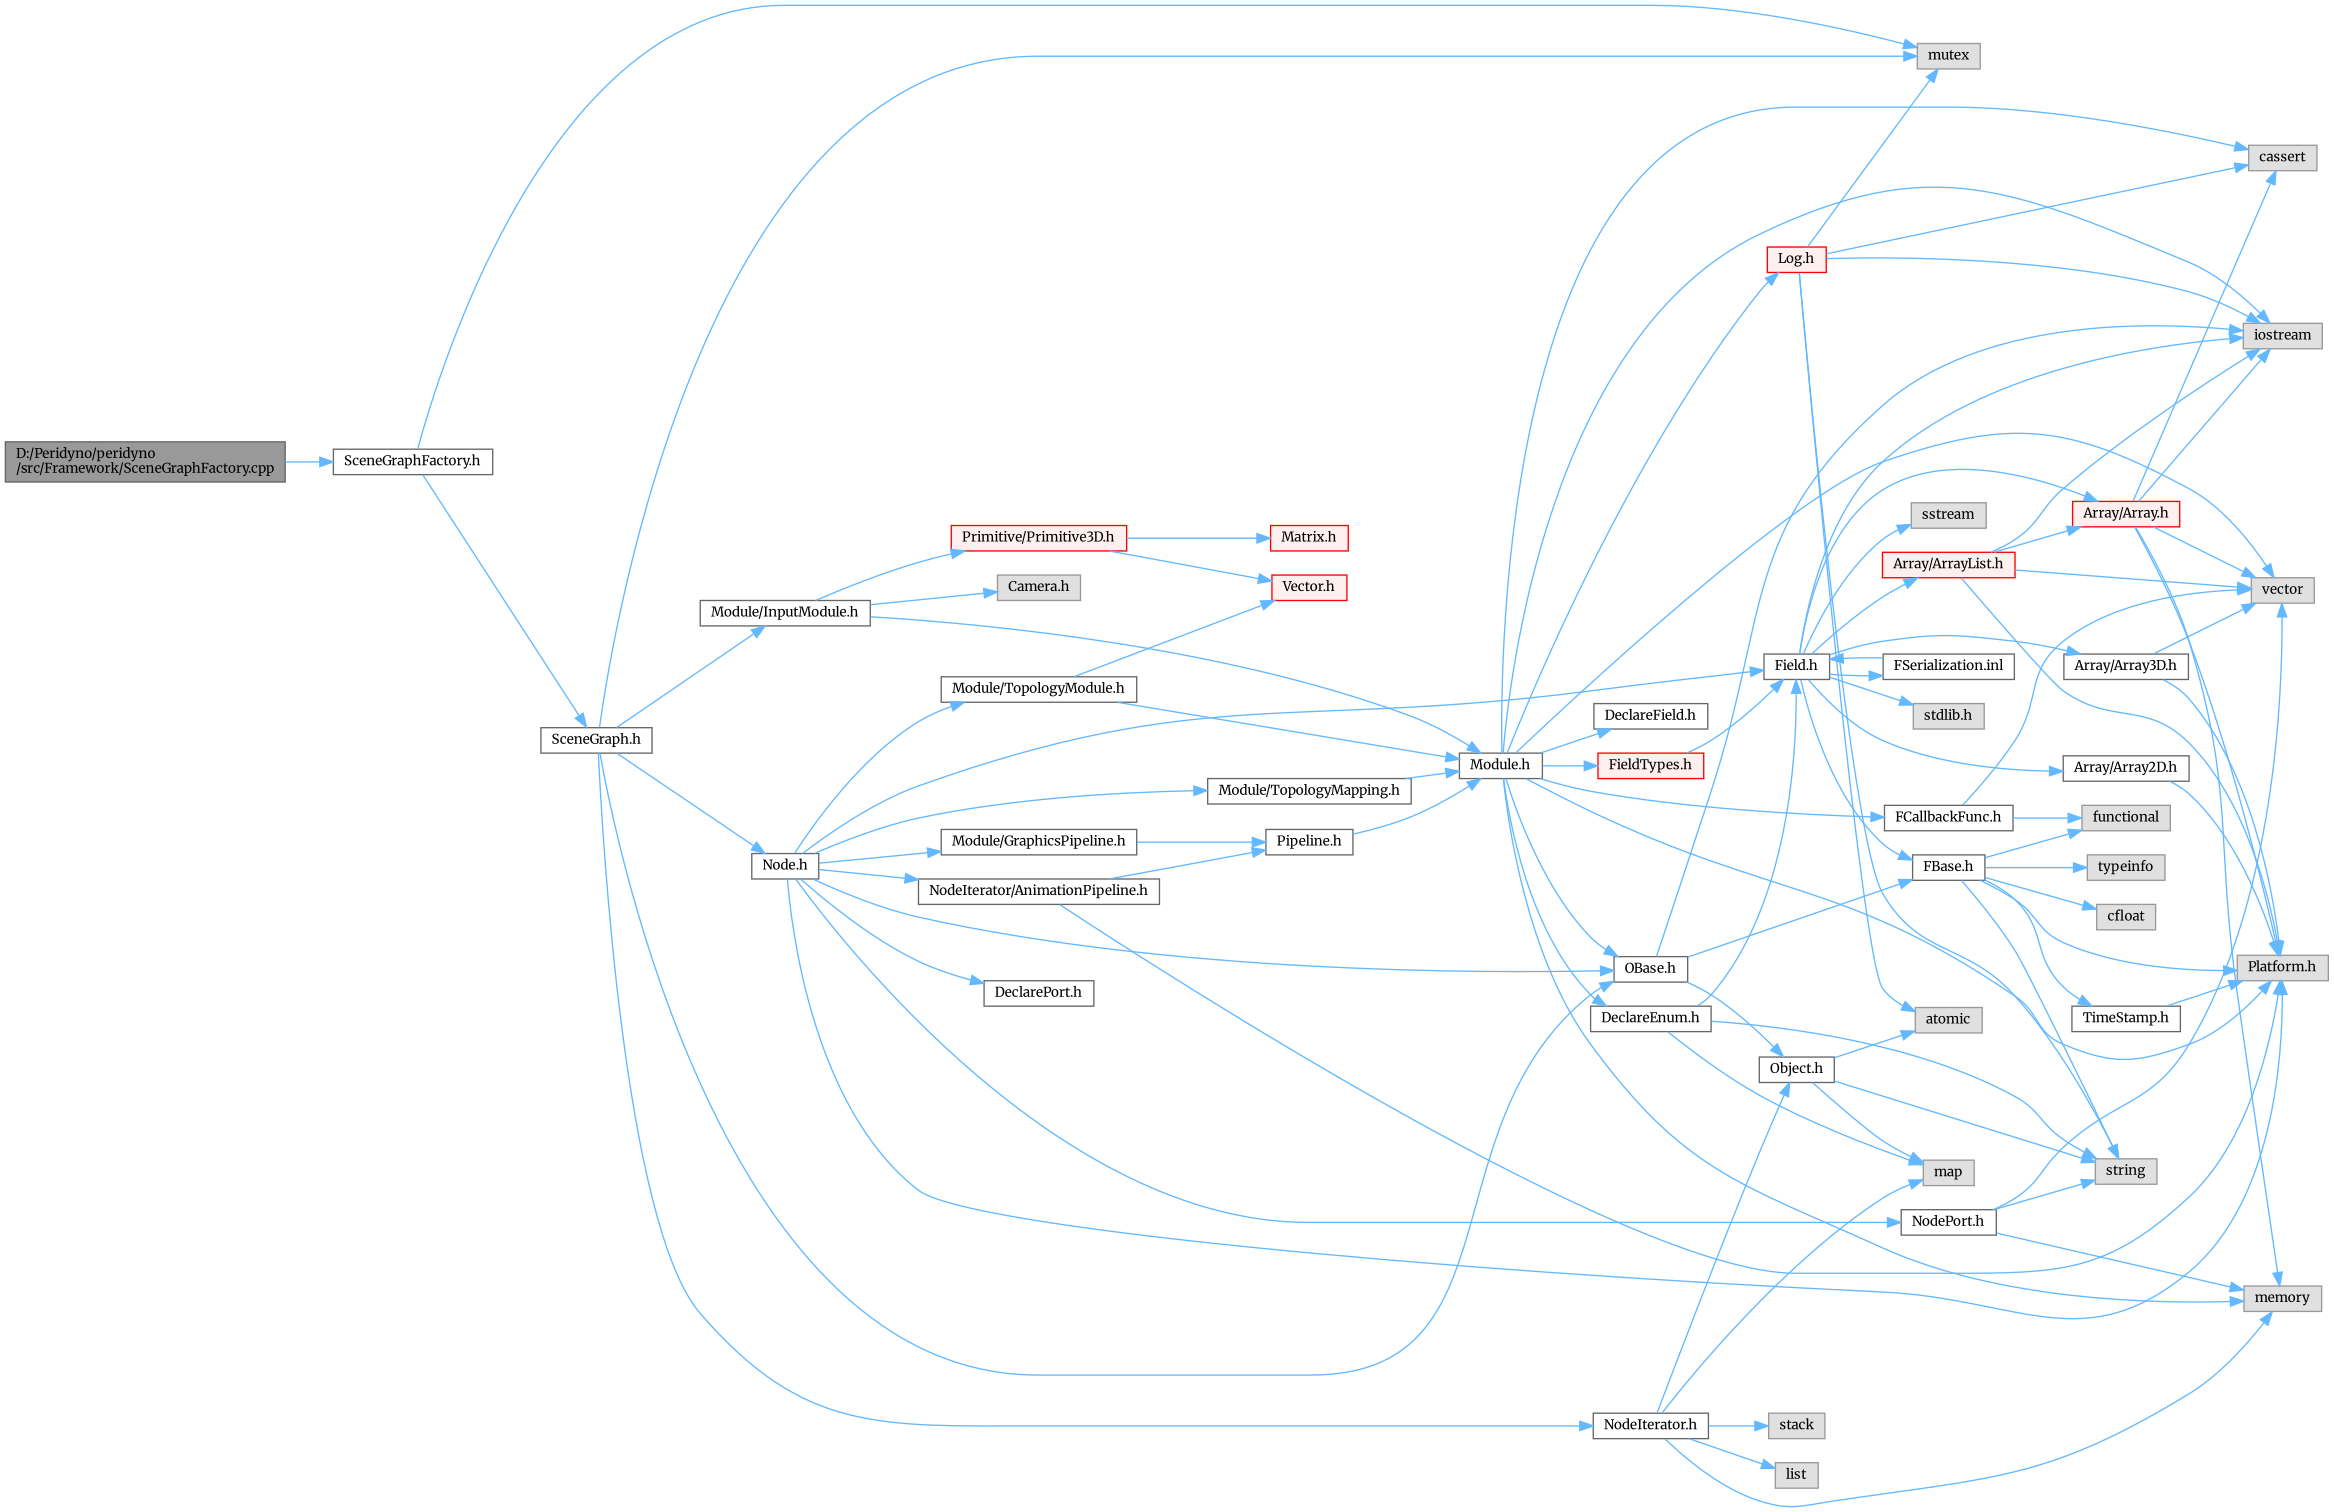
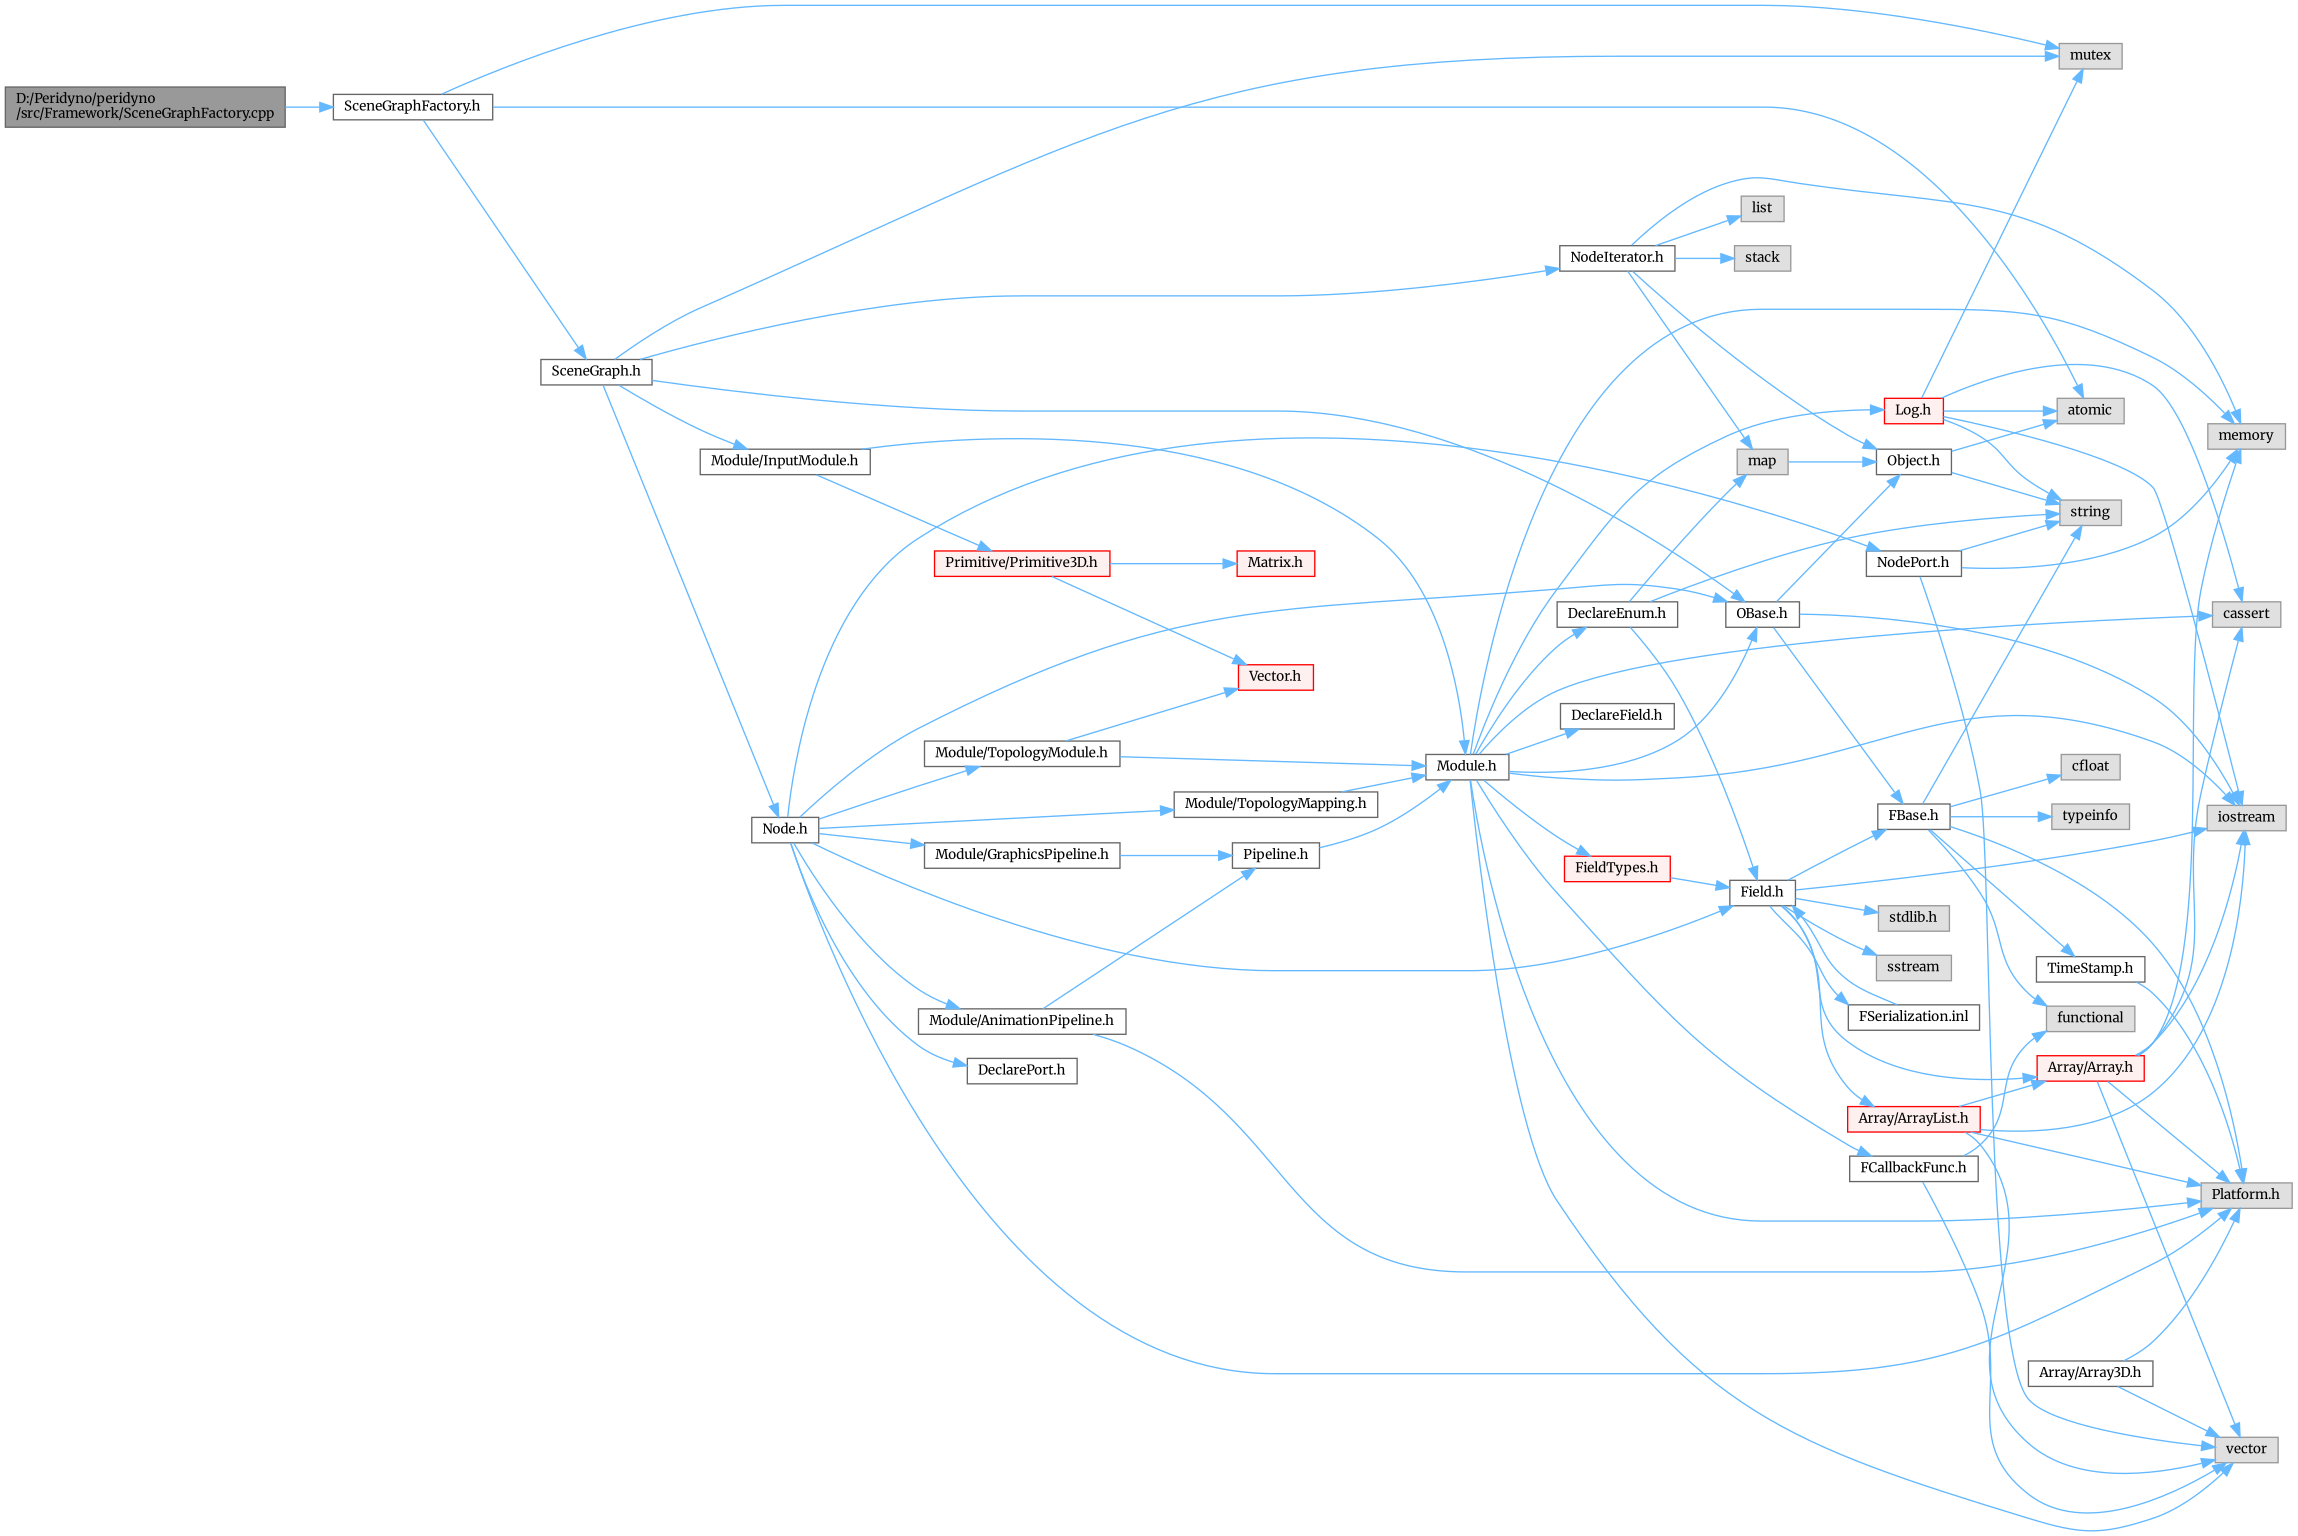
none -> (1348, 107)
(1039, 588) -> none
(1948, 636) -> none
(2126, 769) -> none
(1039, 892) -> (1022, 1022)
(1859, 1123) -> (1826, 462)
